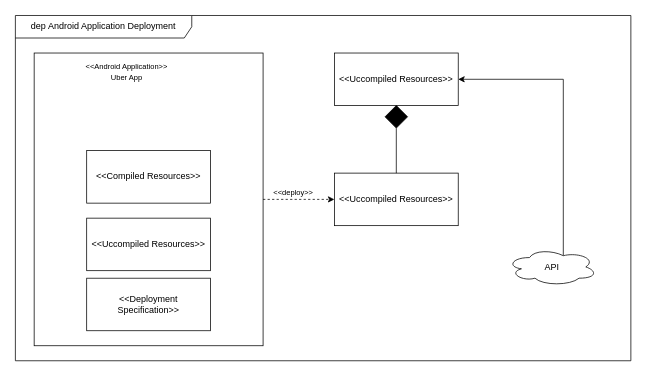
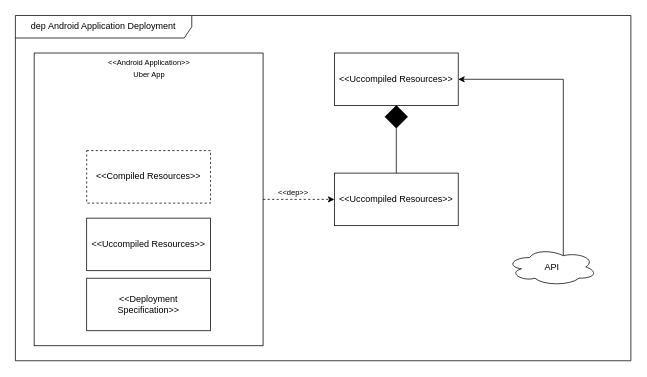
(126, 72) -> (149, 68)
(149, 177) -> (149, 177)
(293, 192) -> (293, 192)
